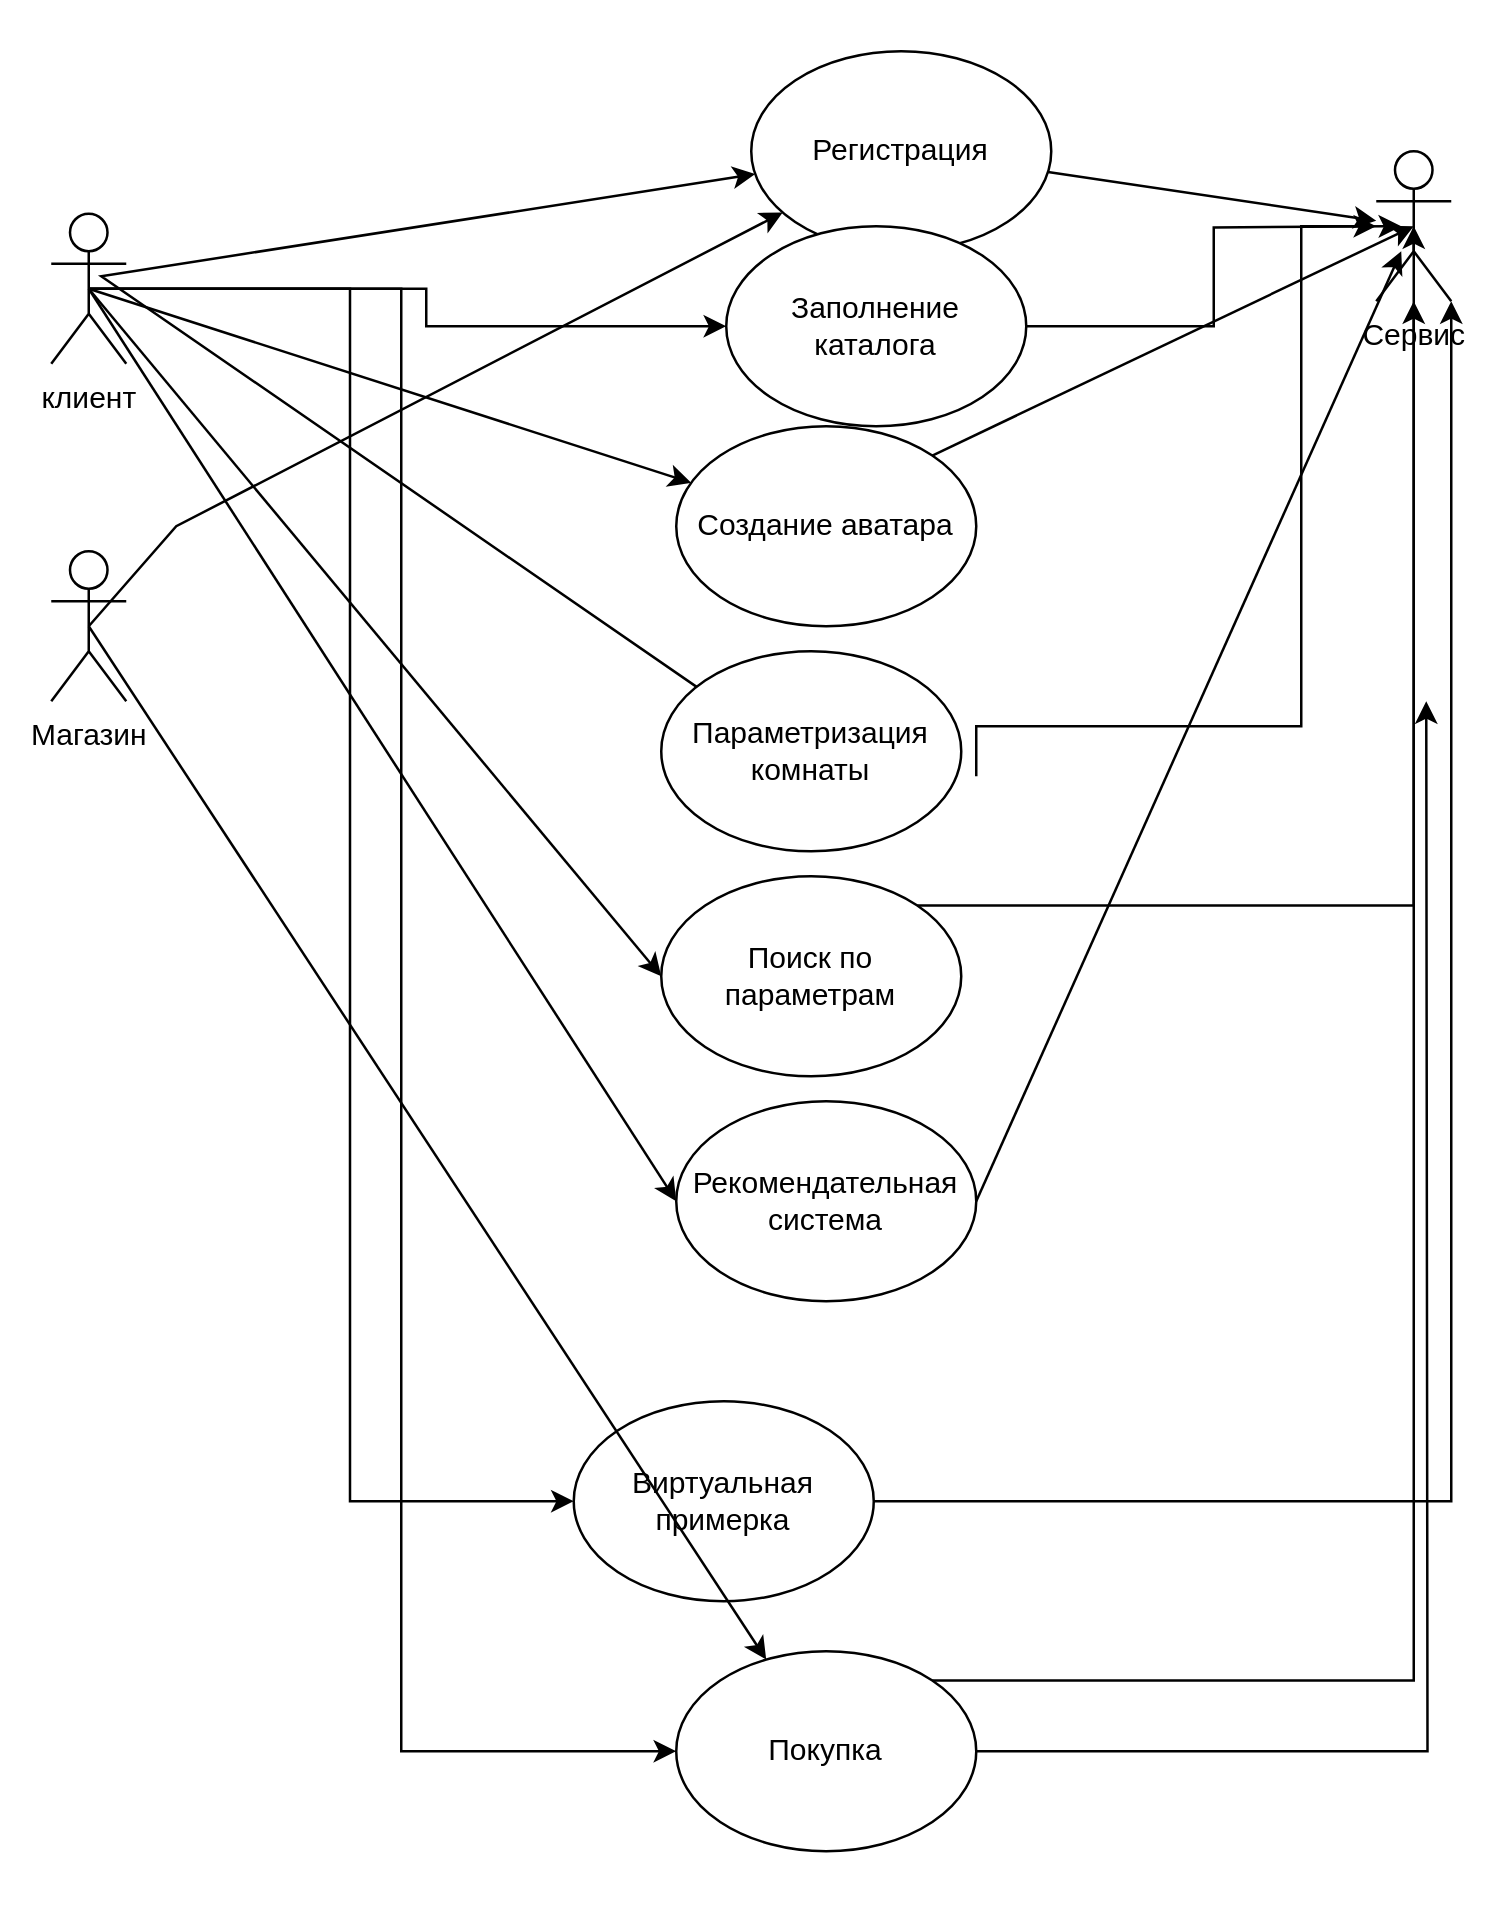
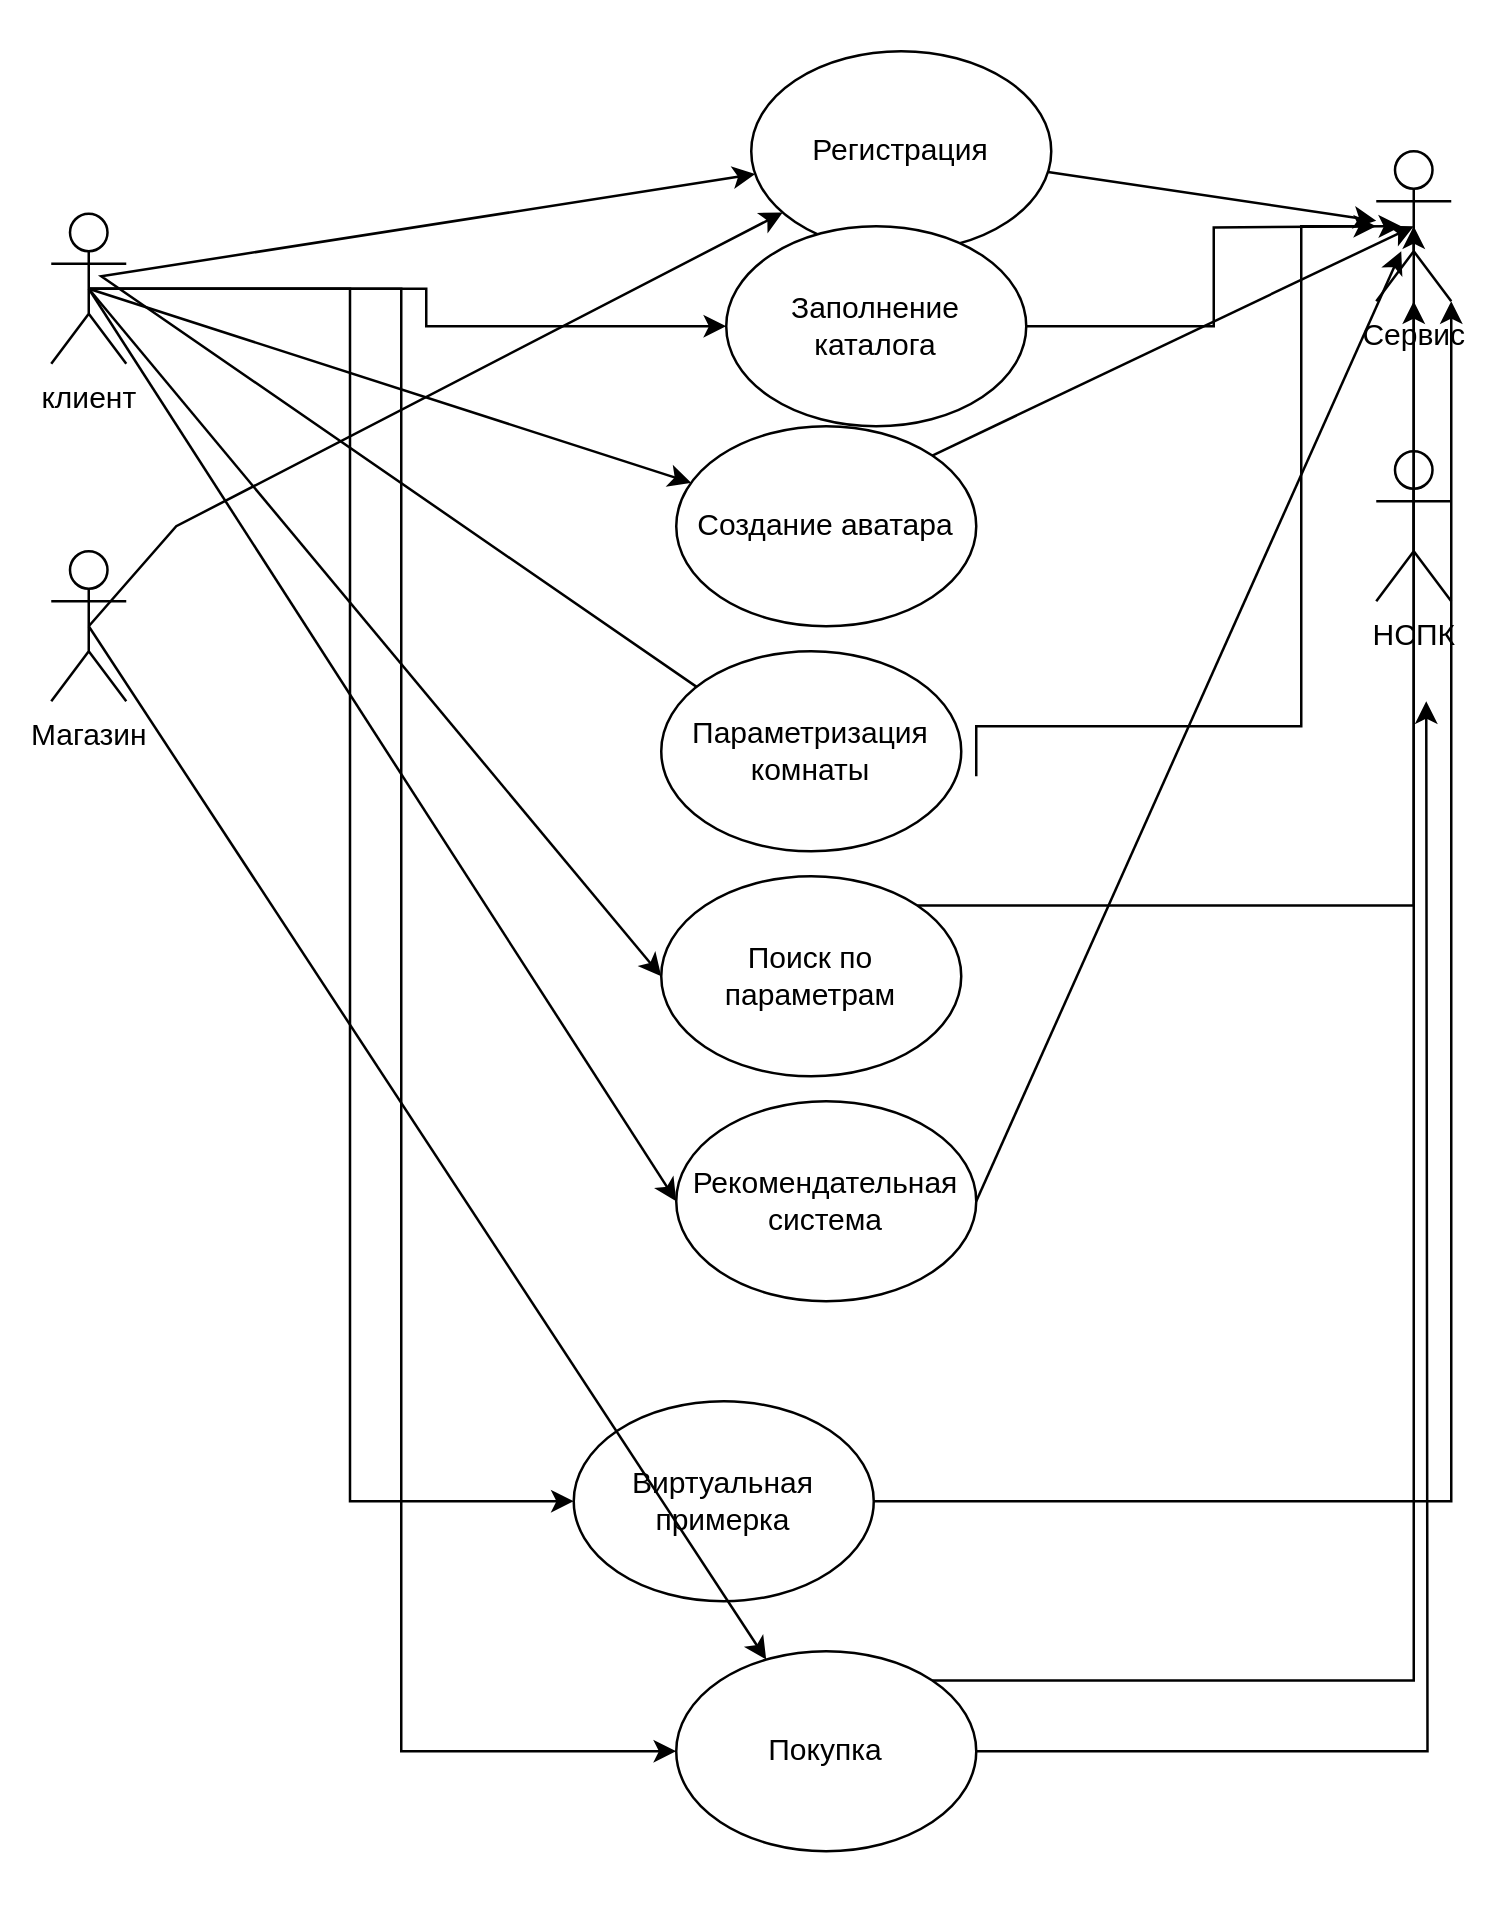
none -> (1414, 526)
